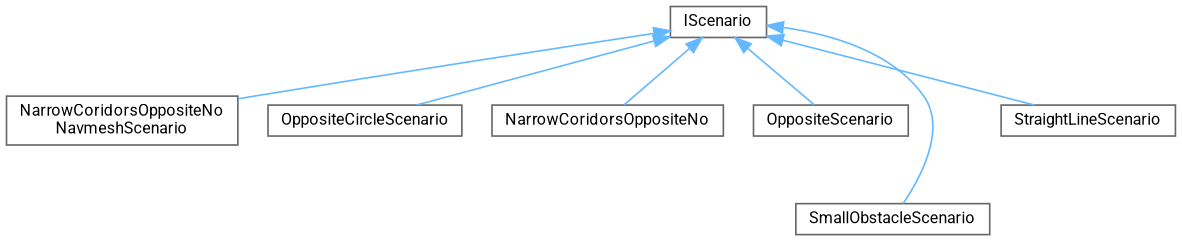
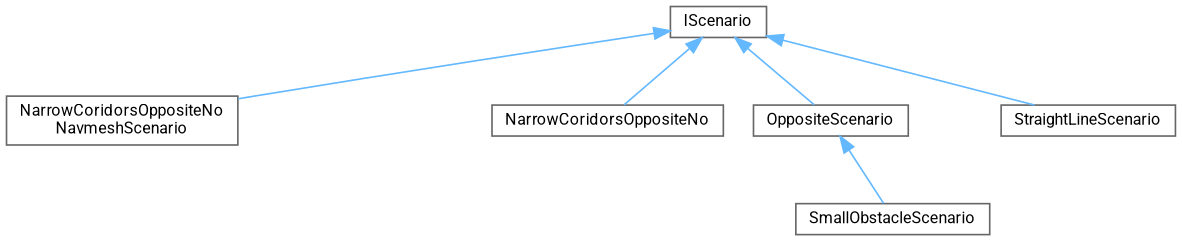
(914, 84) -> (866, 177)
(365, 121) -> none
